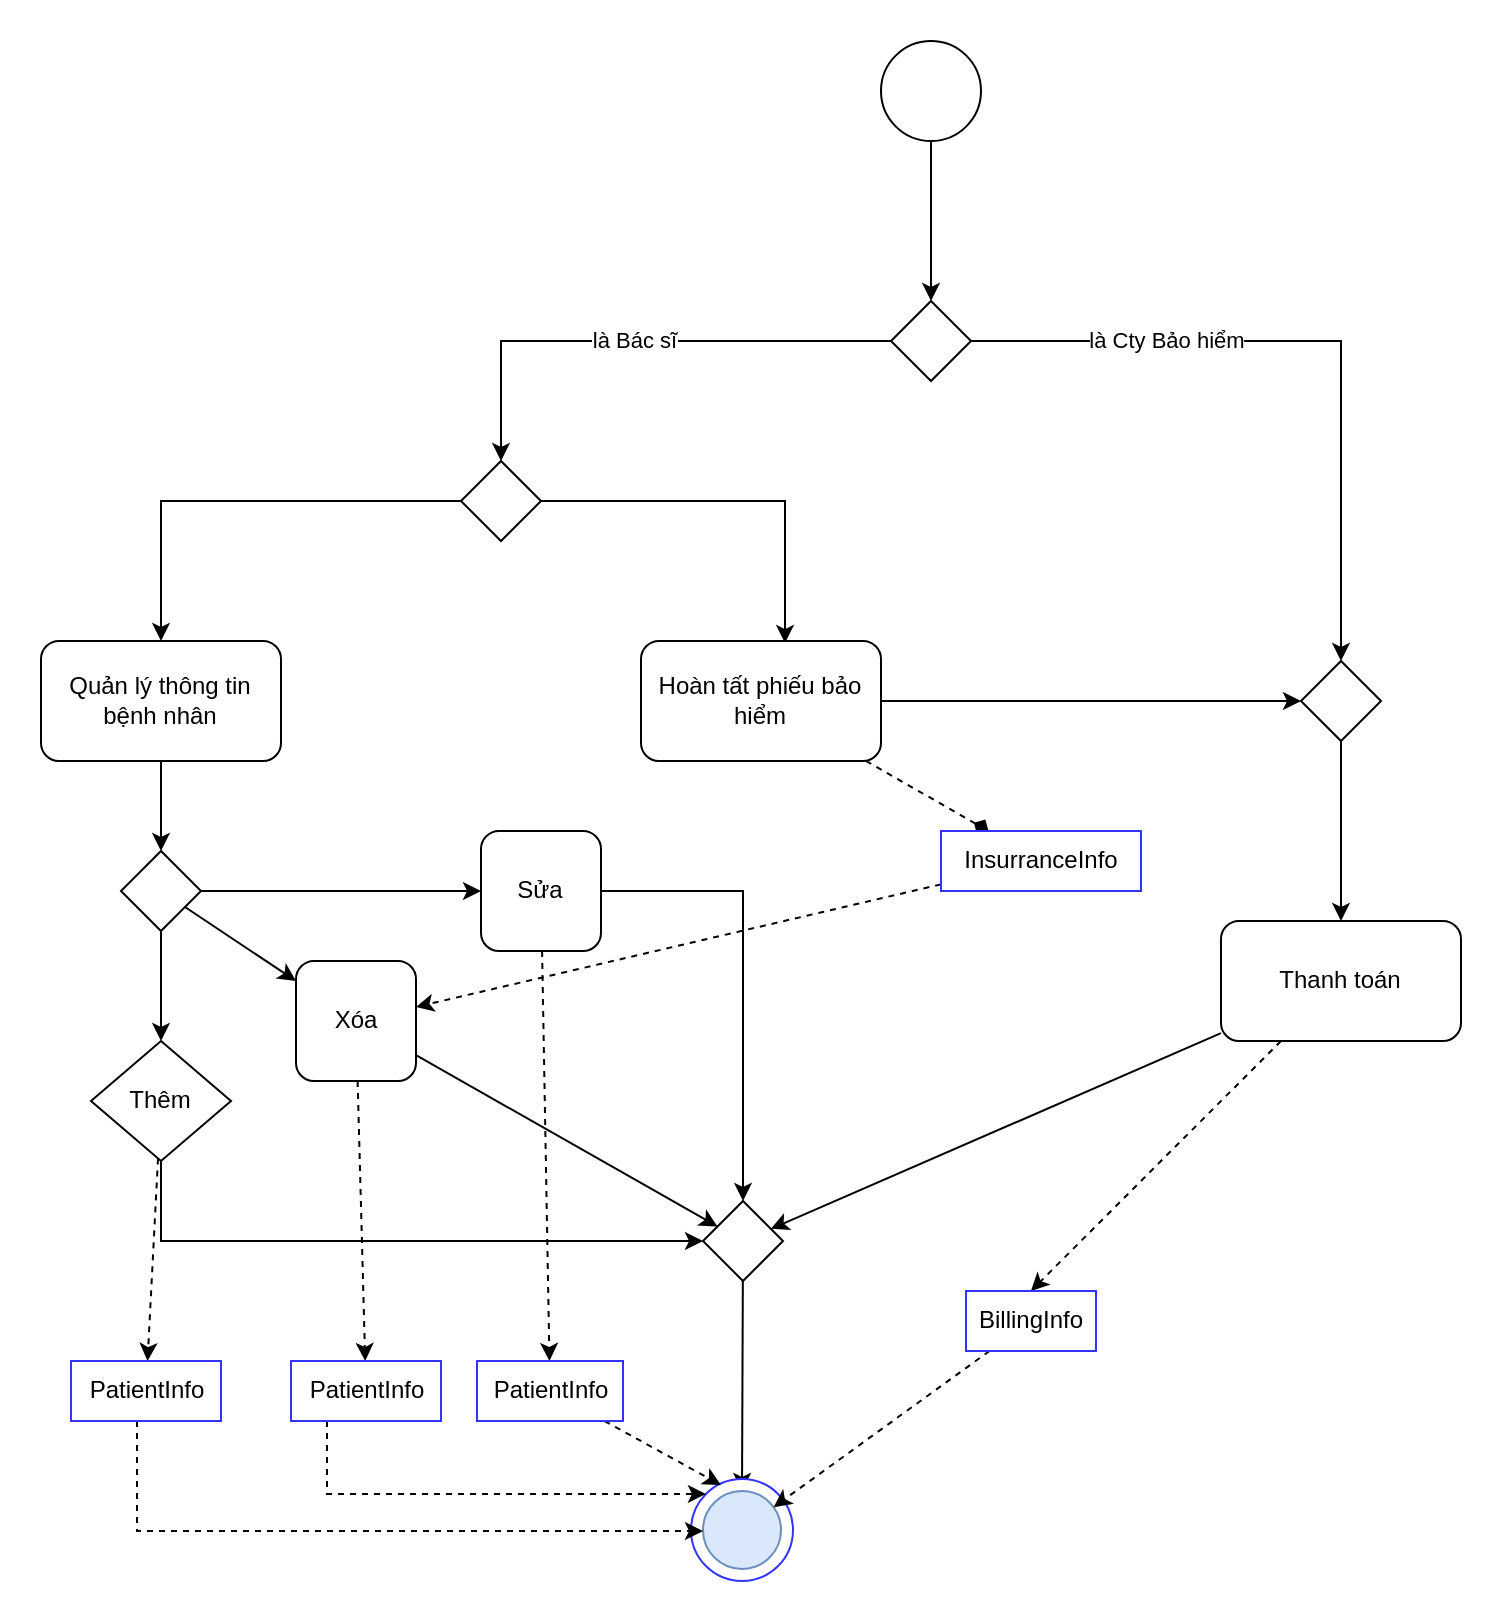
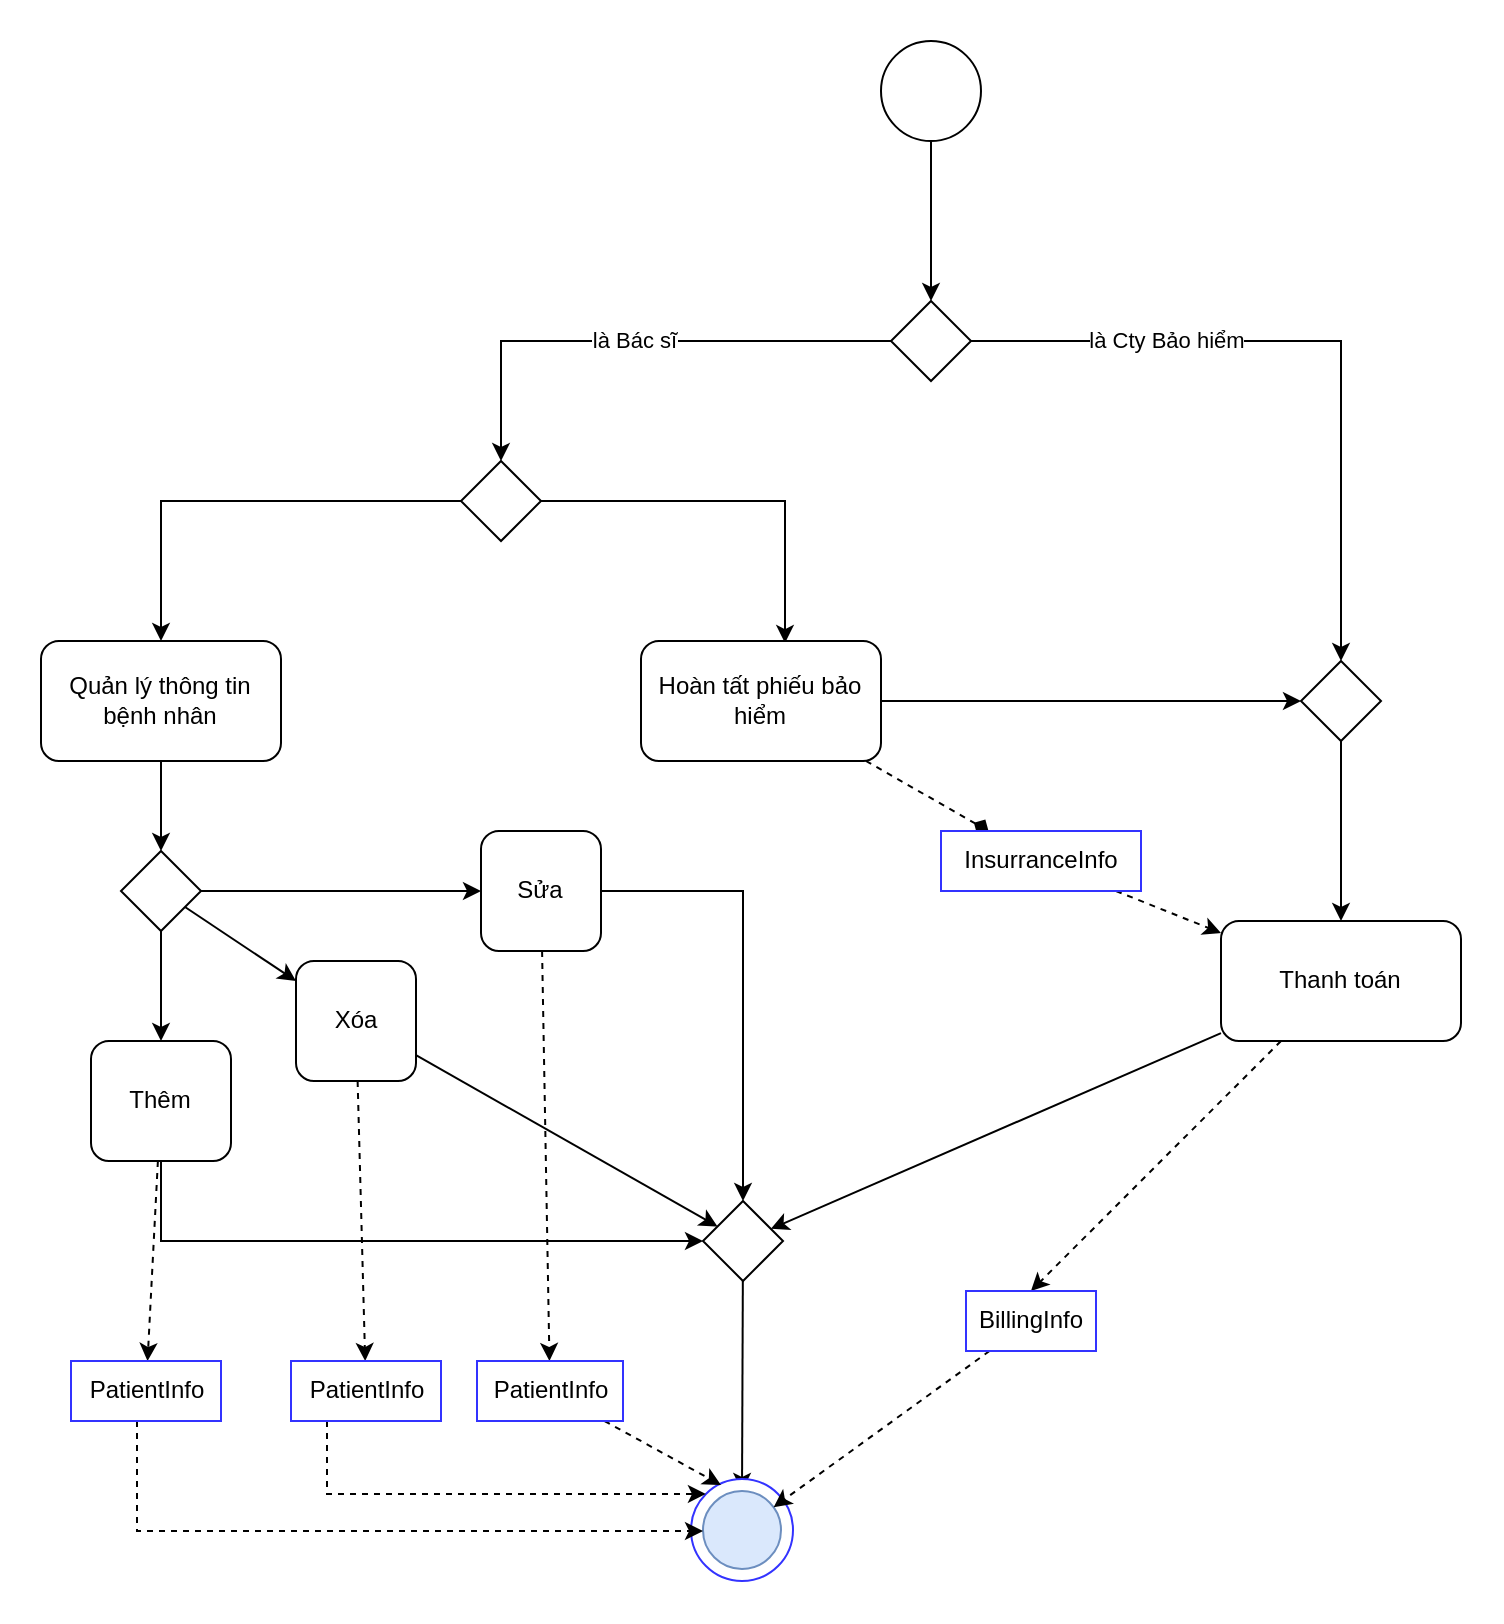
(747, 930) -> (1163, 910)
(161, 1101) -> (161, 1101)
